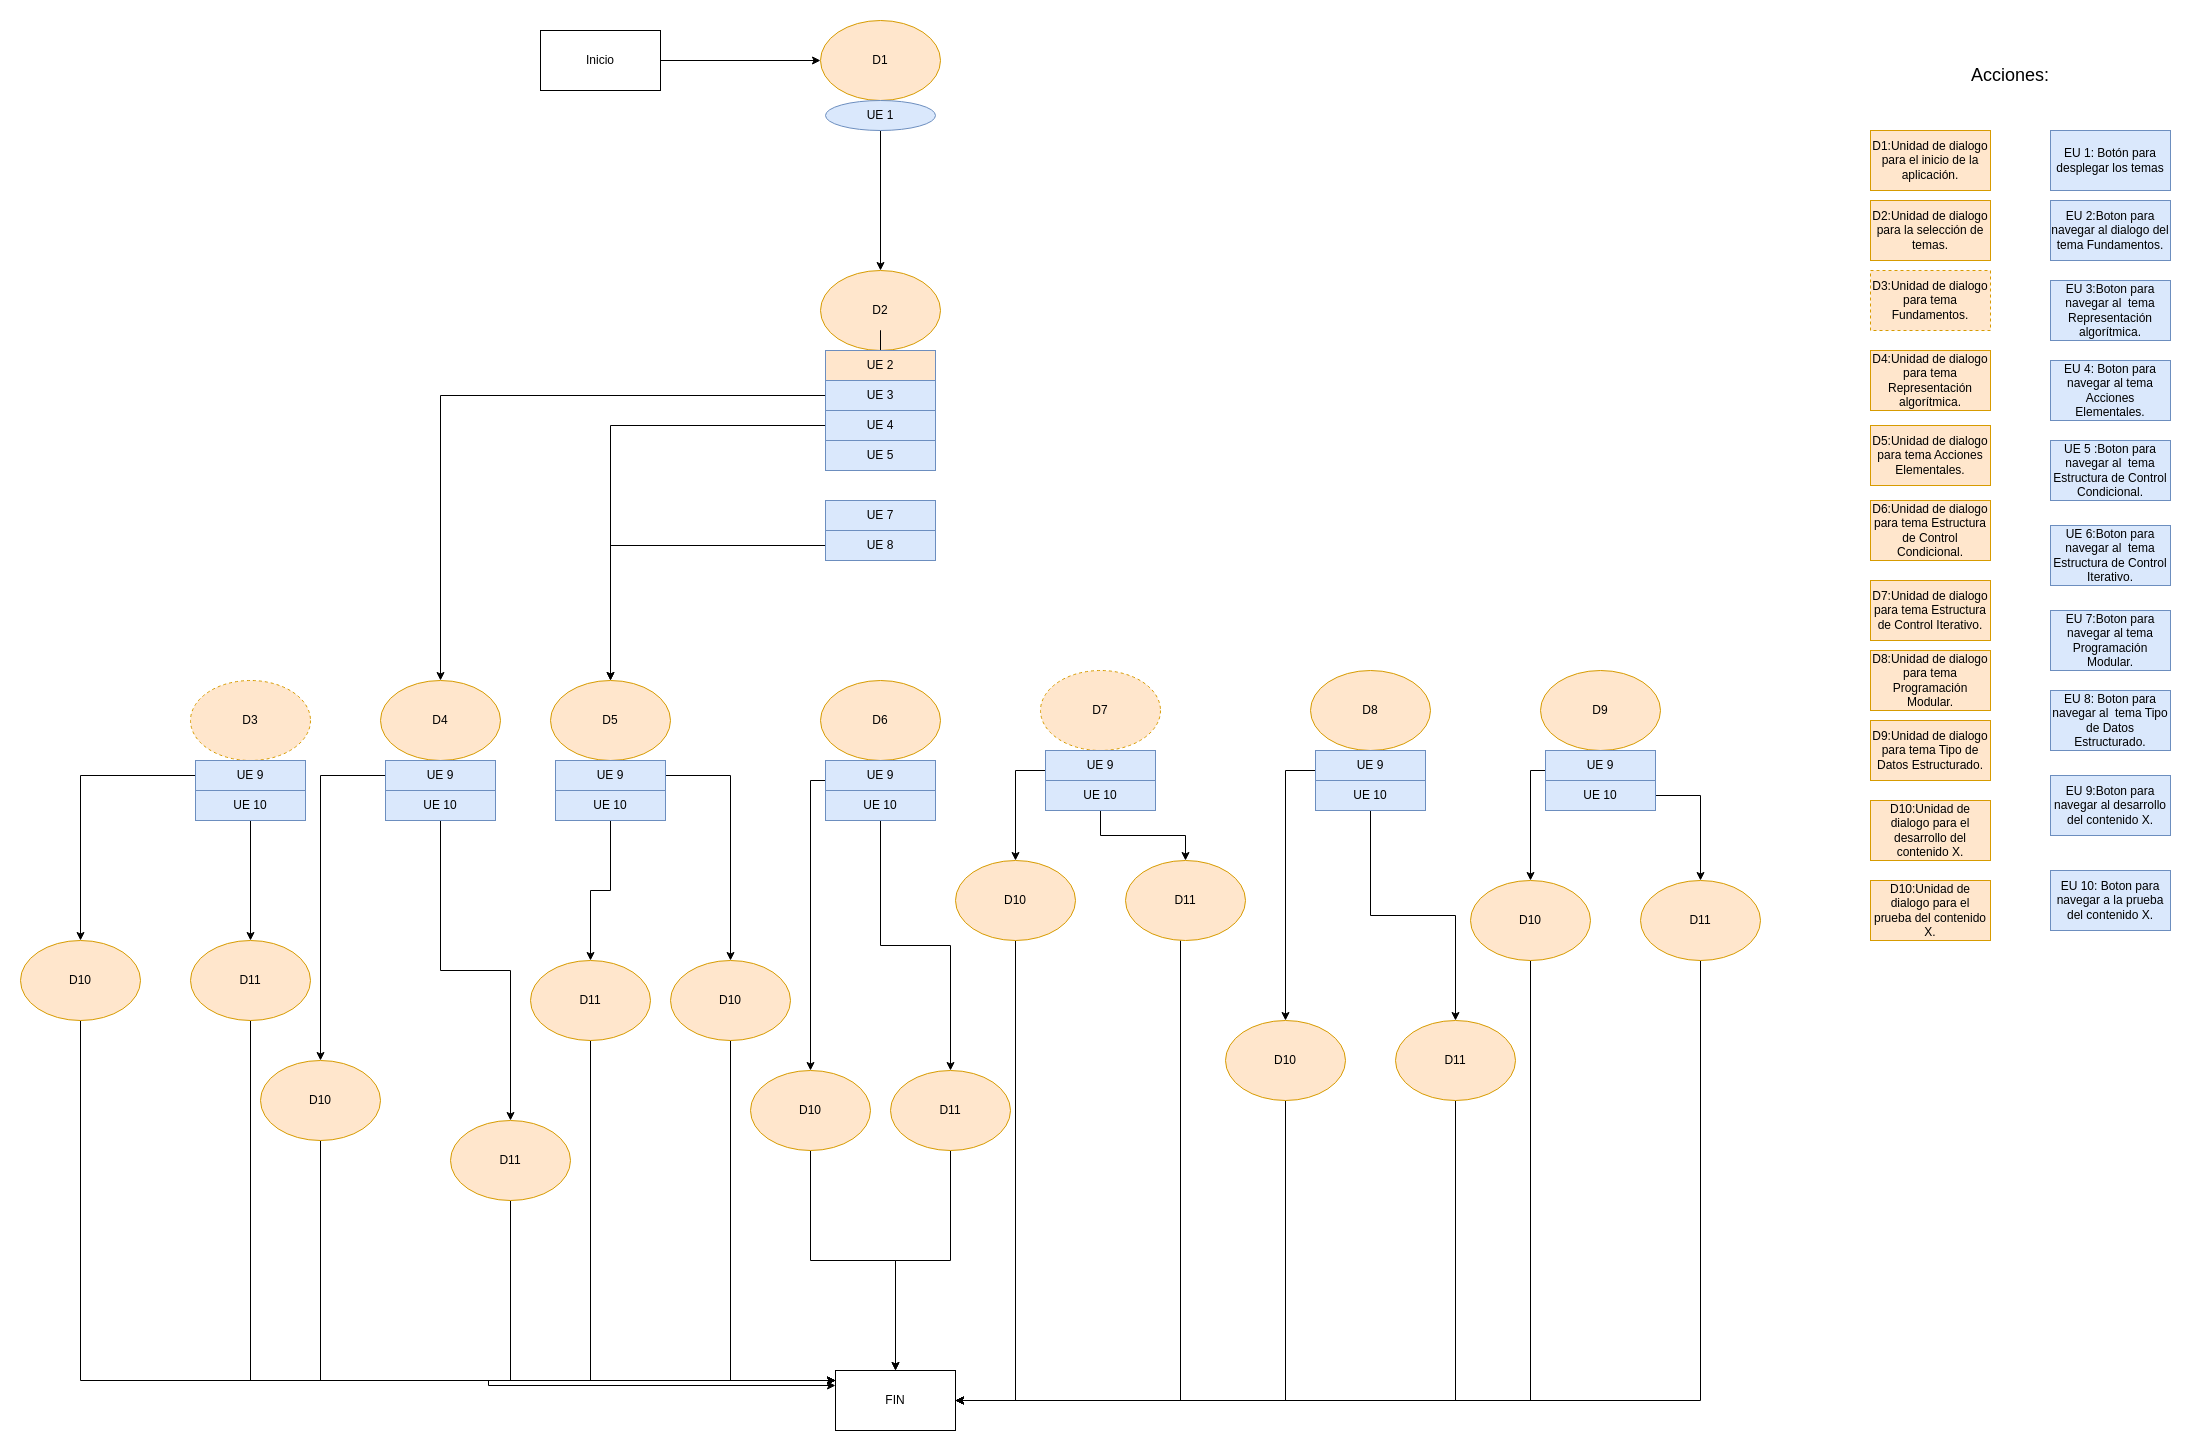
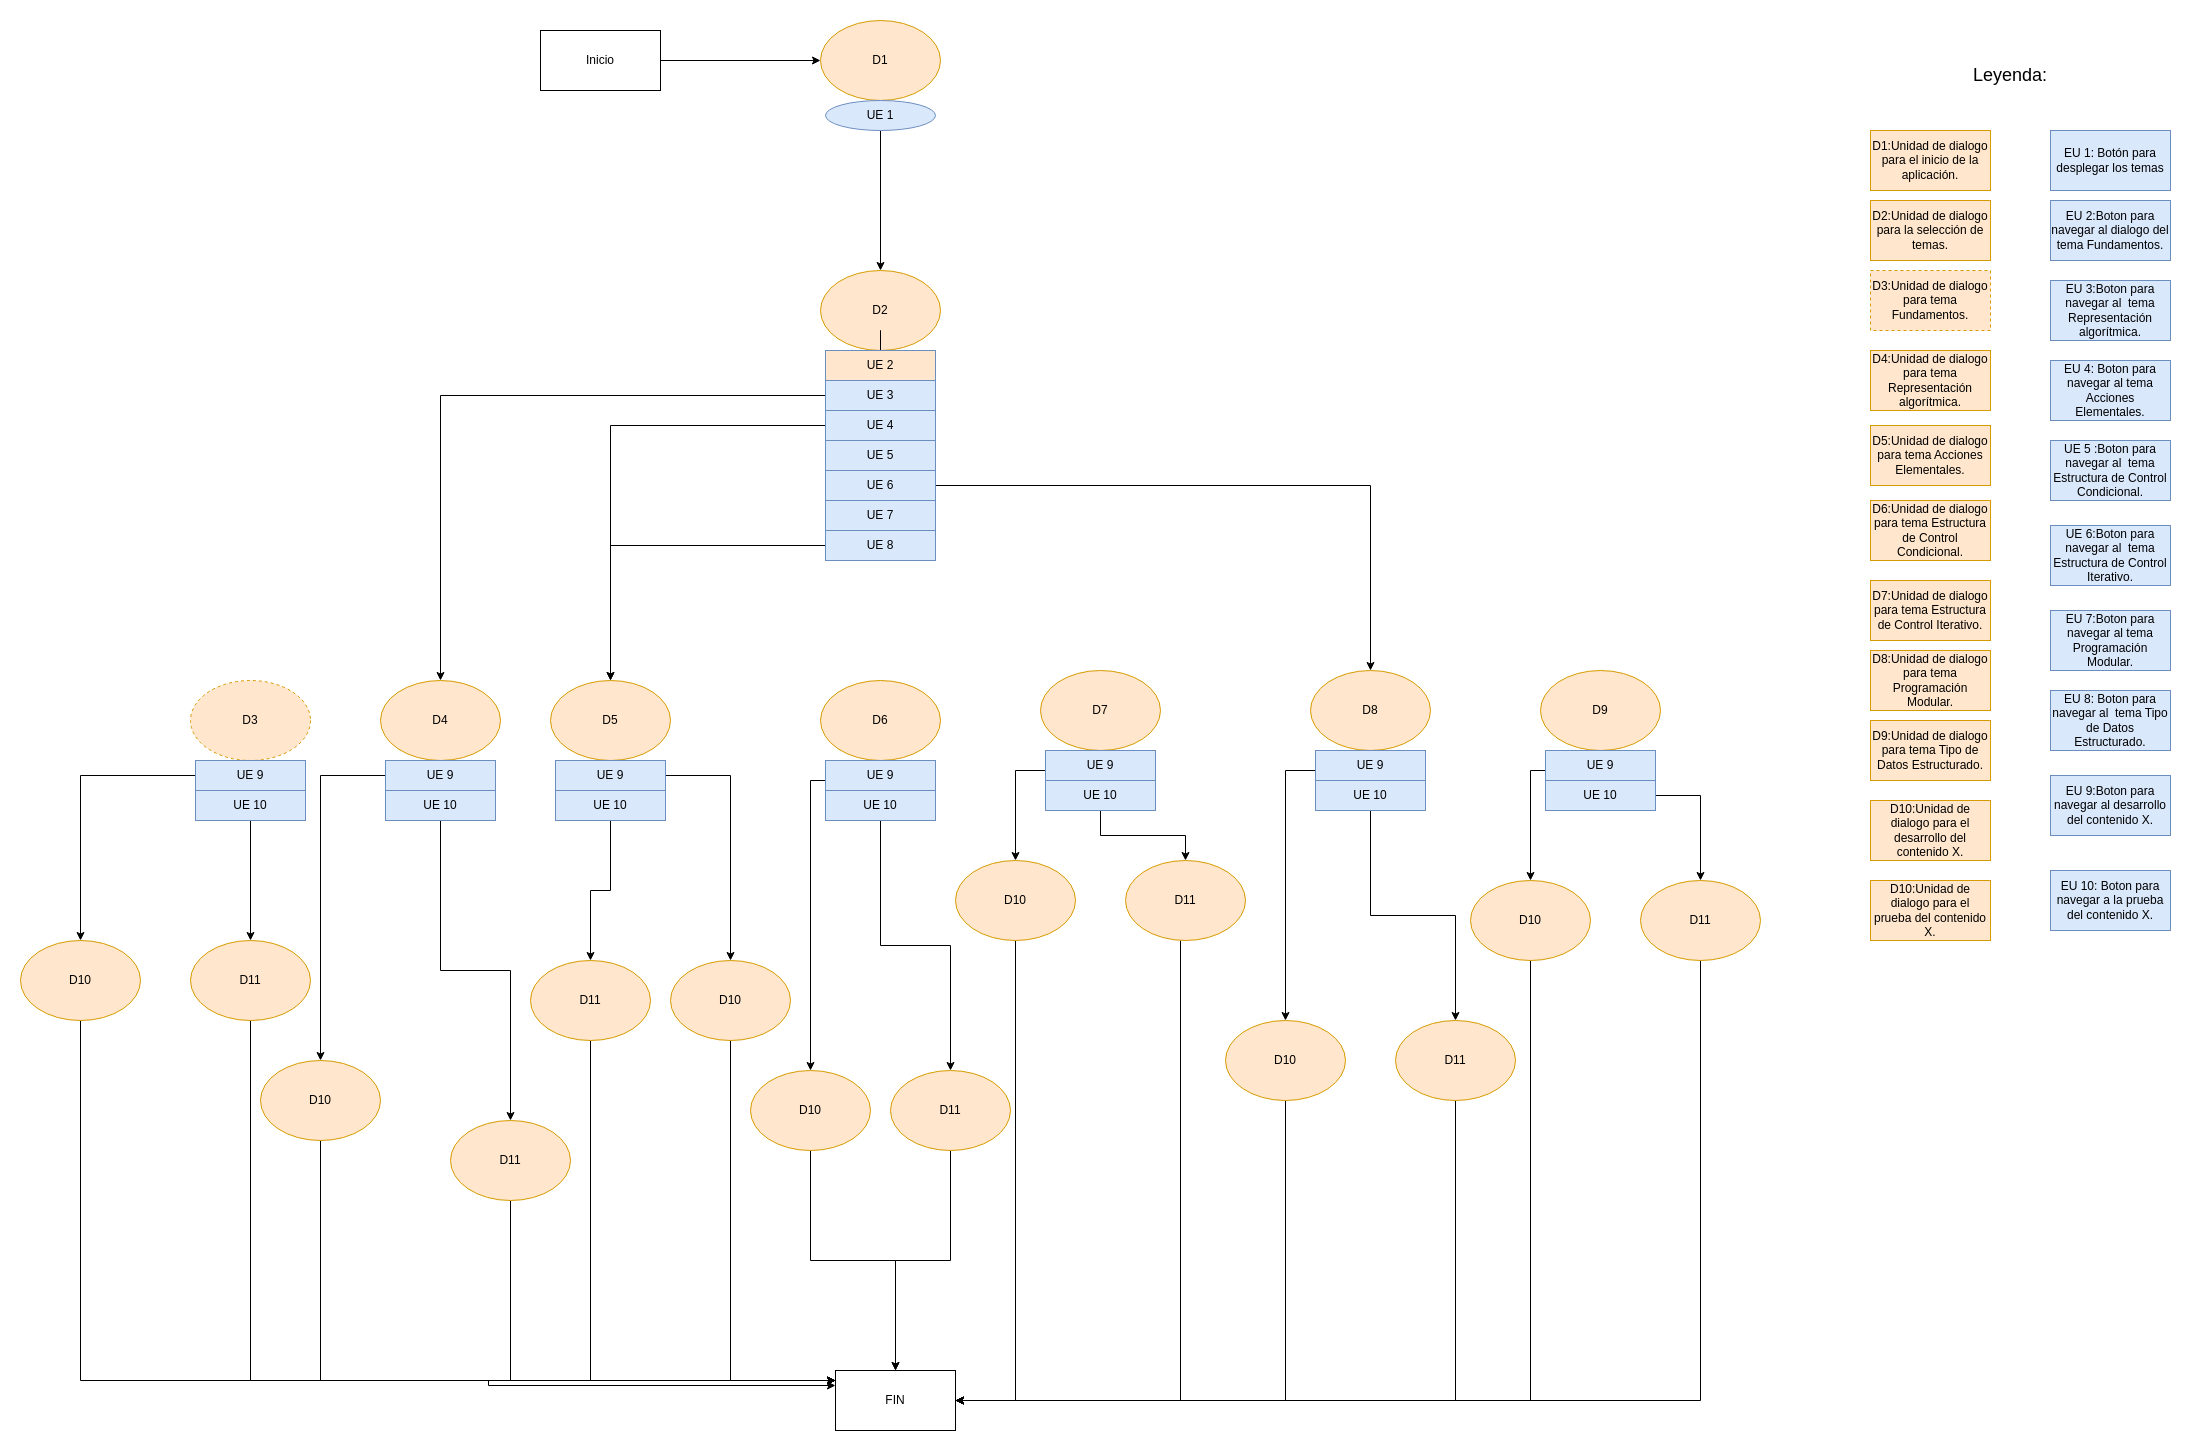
(2011, 76) -> (2011, 76)
none -> (881, 486)
none -> (1242, 486)
(1101, 711) -> (1101, 711)
